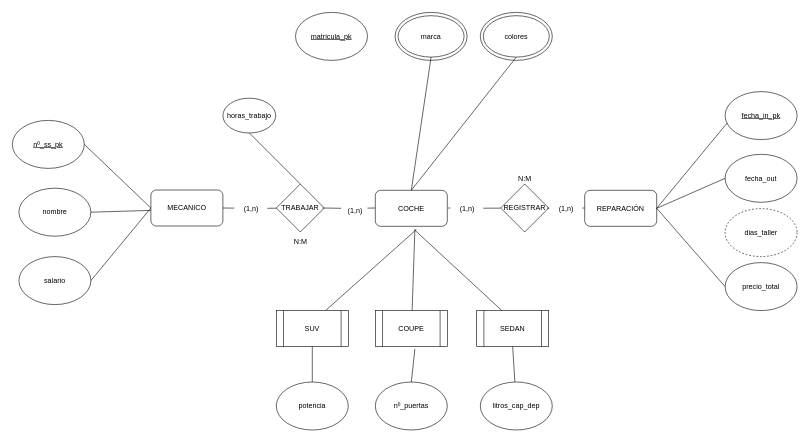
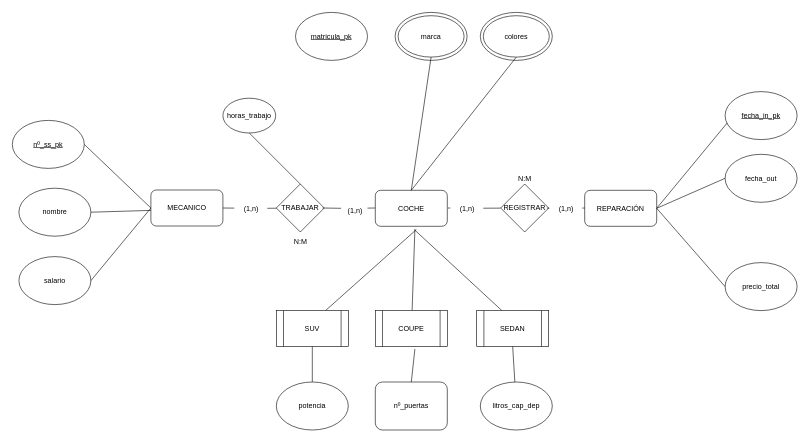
(761, 233) -> none
(411, 406) -> (411, 406)
